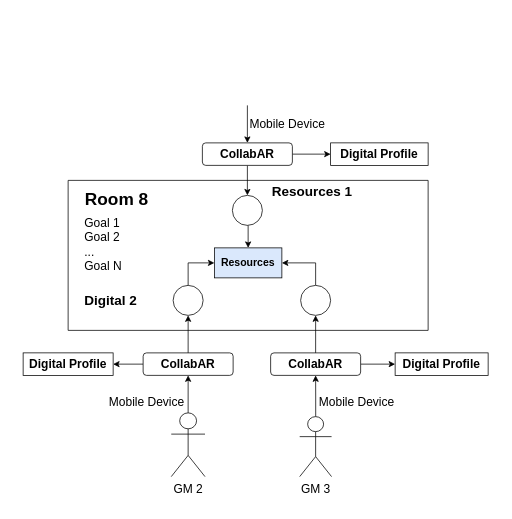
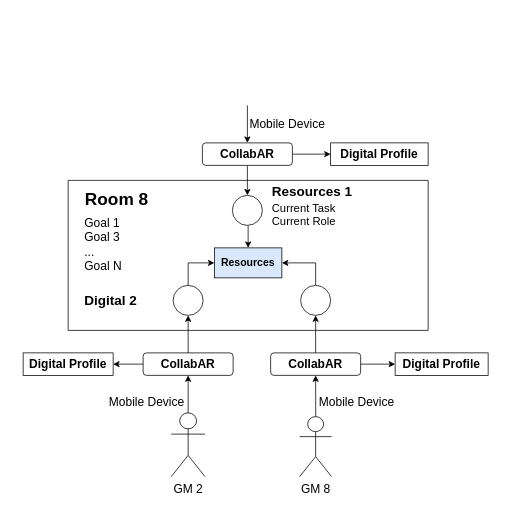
none -> (315, 214)
(101, 244) -> (101, 244)
(316, 489) -> (316, 489)
